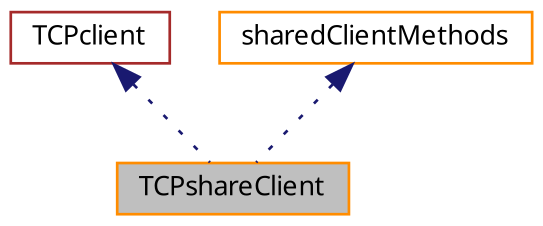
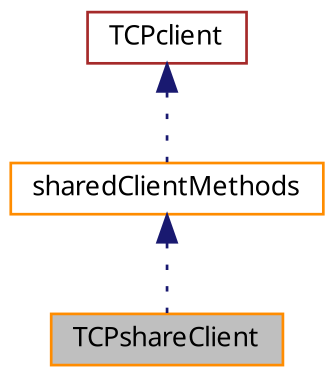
(172, 123) -> (167, 127)
